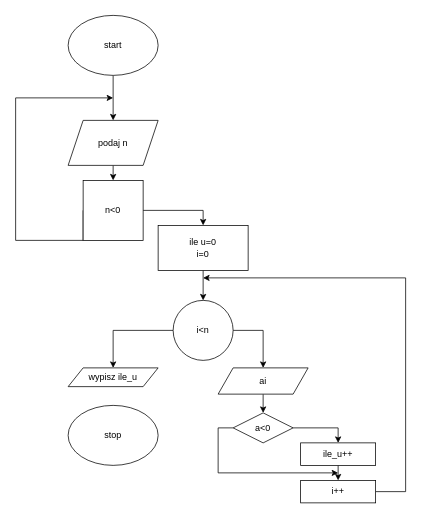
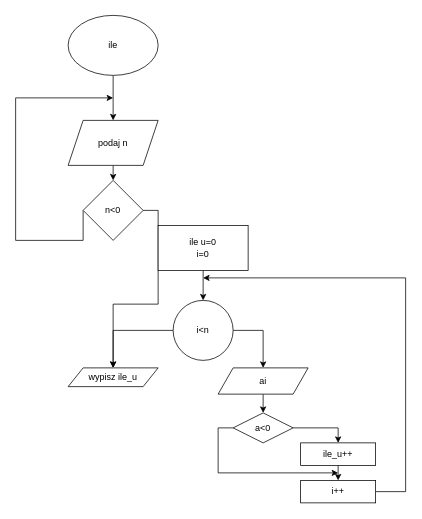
(113, 45) -> (113, 45)
(113, 210) -> (113, 210)
(185, 210) -> (142, 304)
(113, 435) -> none
